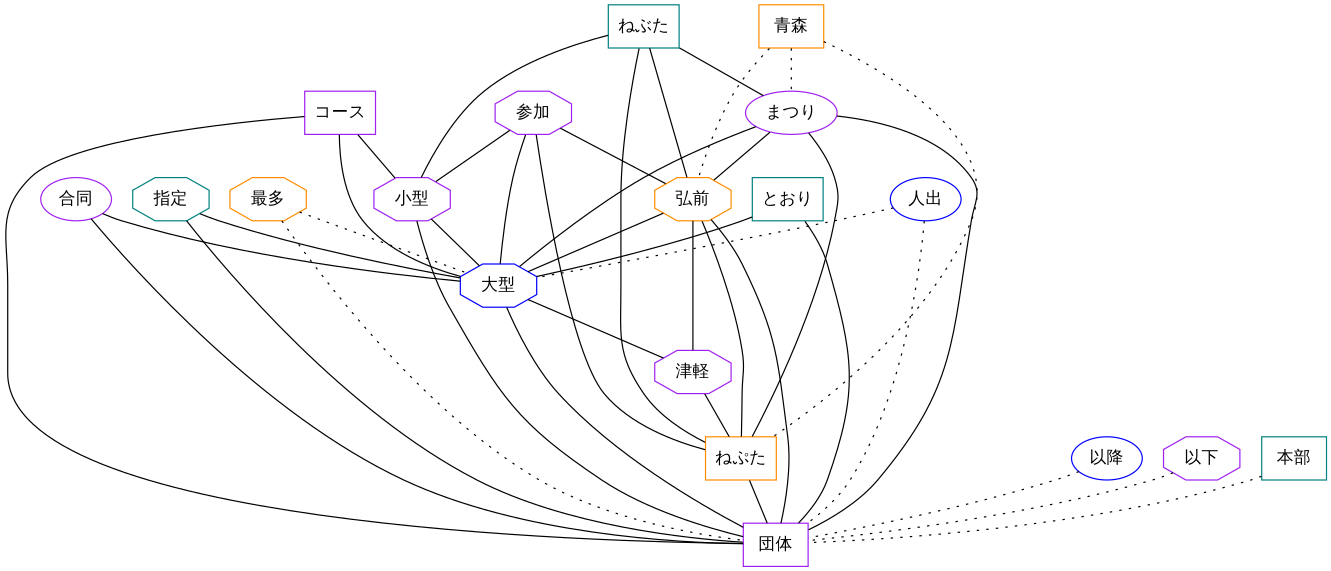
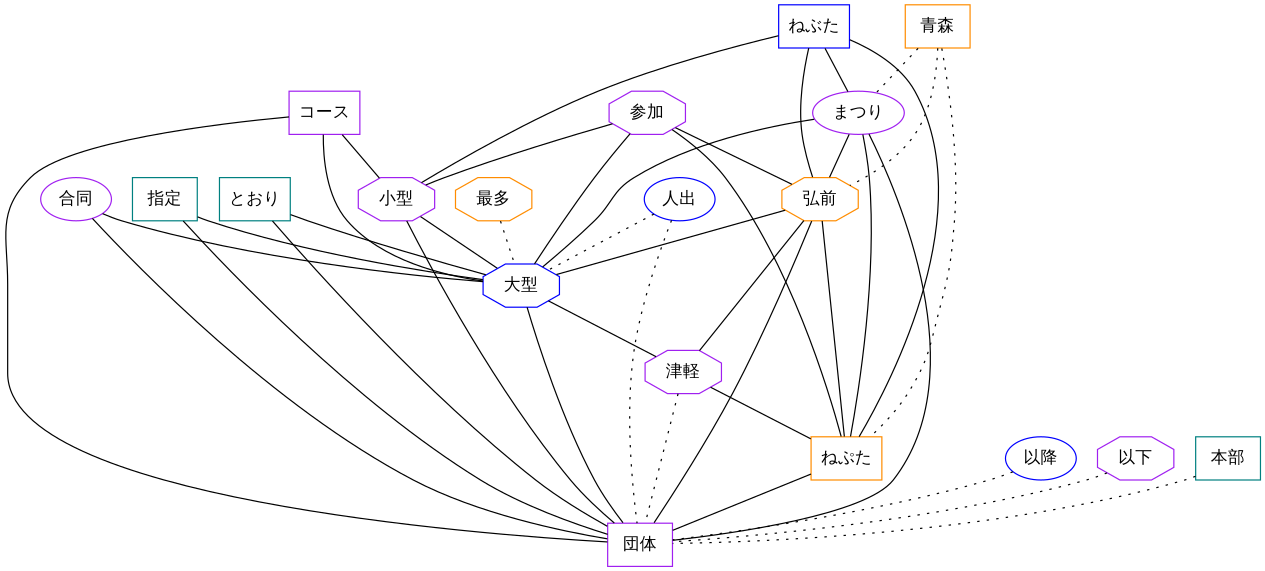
(644, 26) -> (814, 26)
(171, 199) -> (165, 199)
(477, 436) -> (662, 458)
